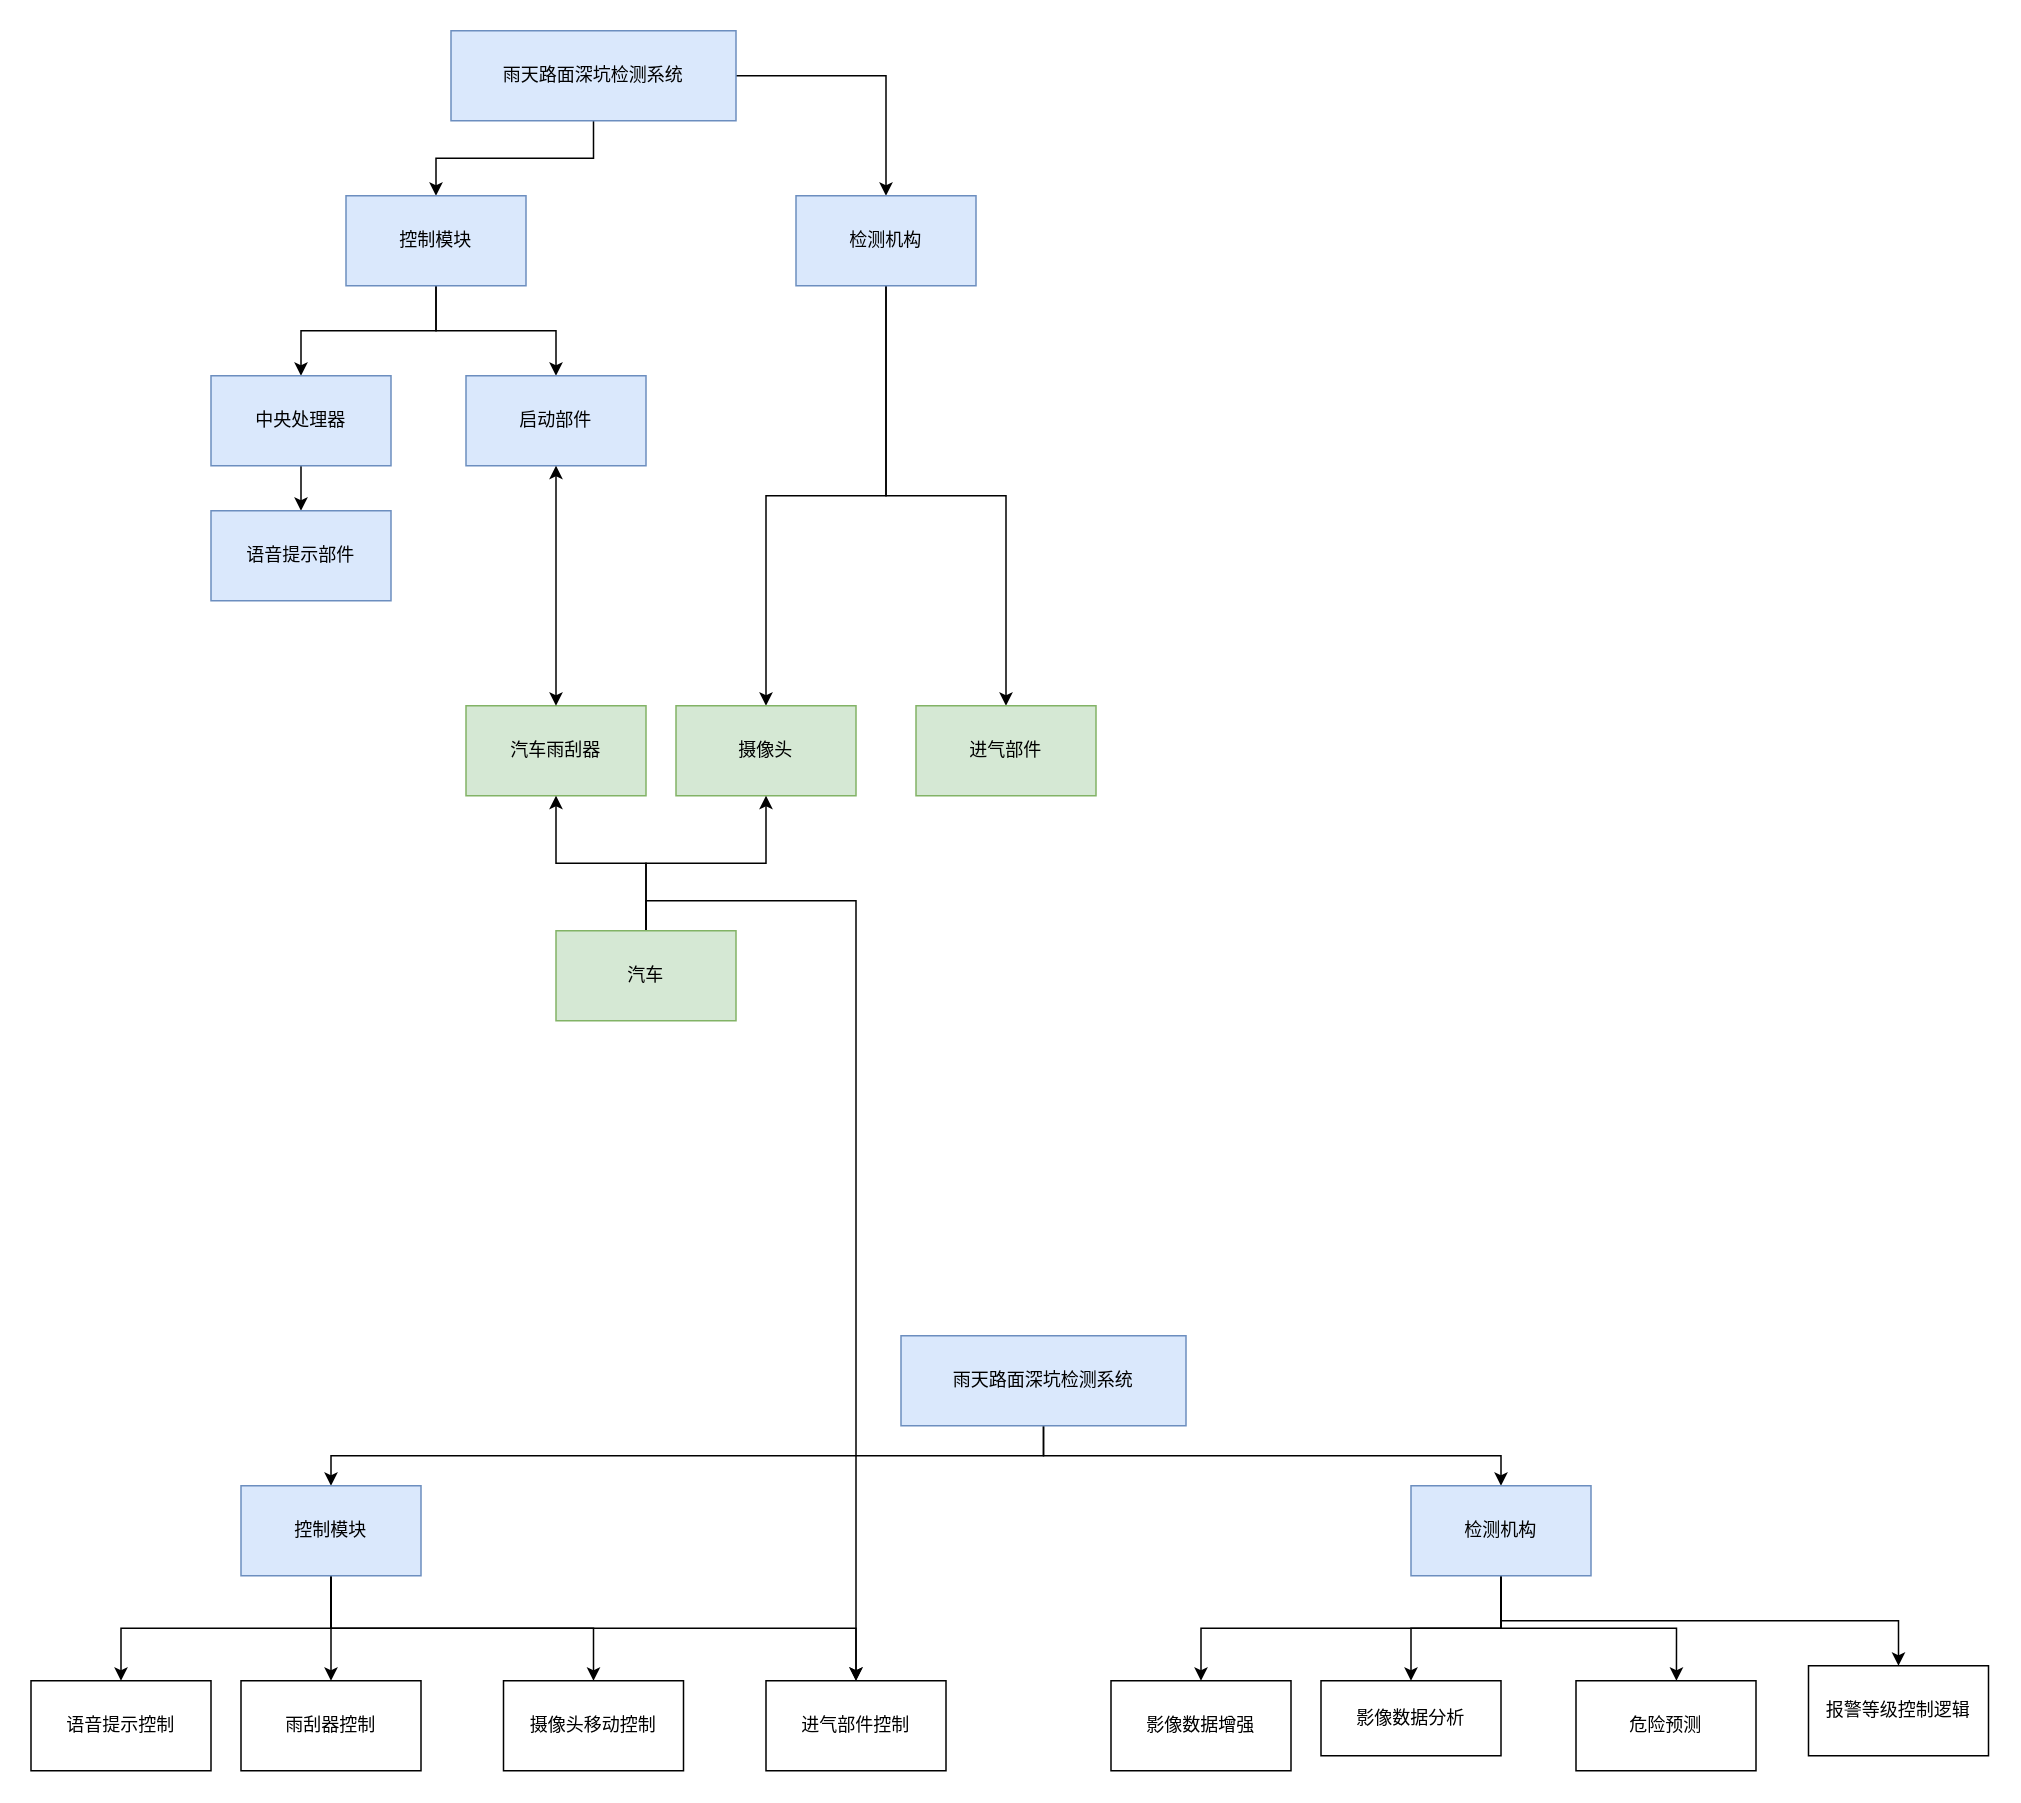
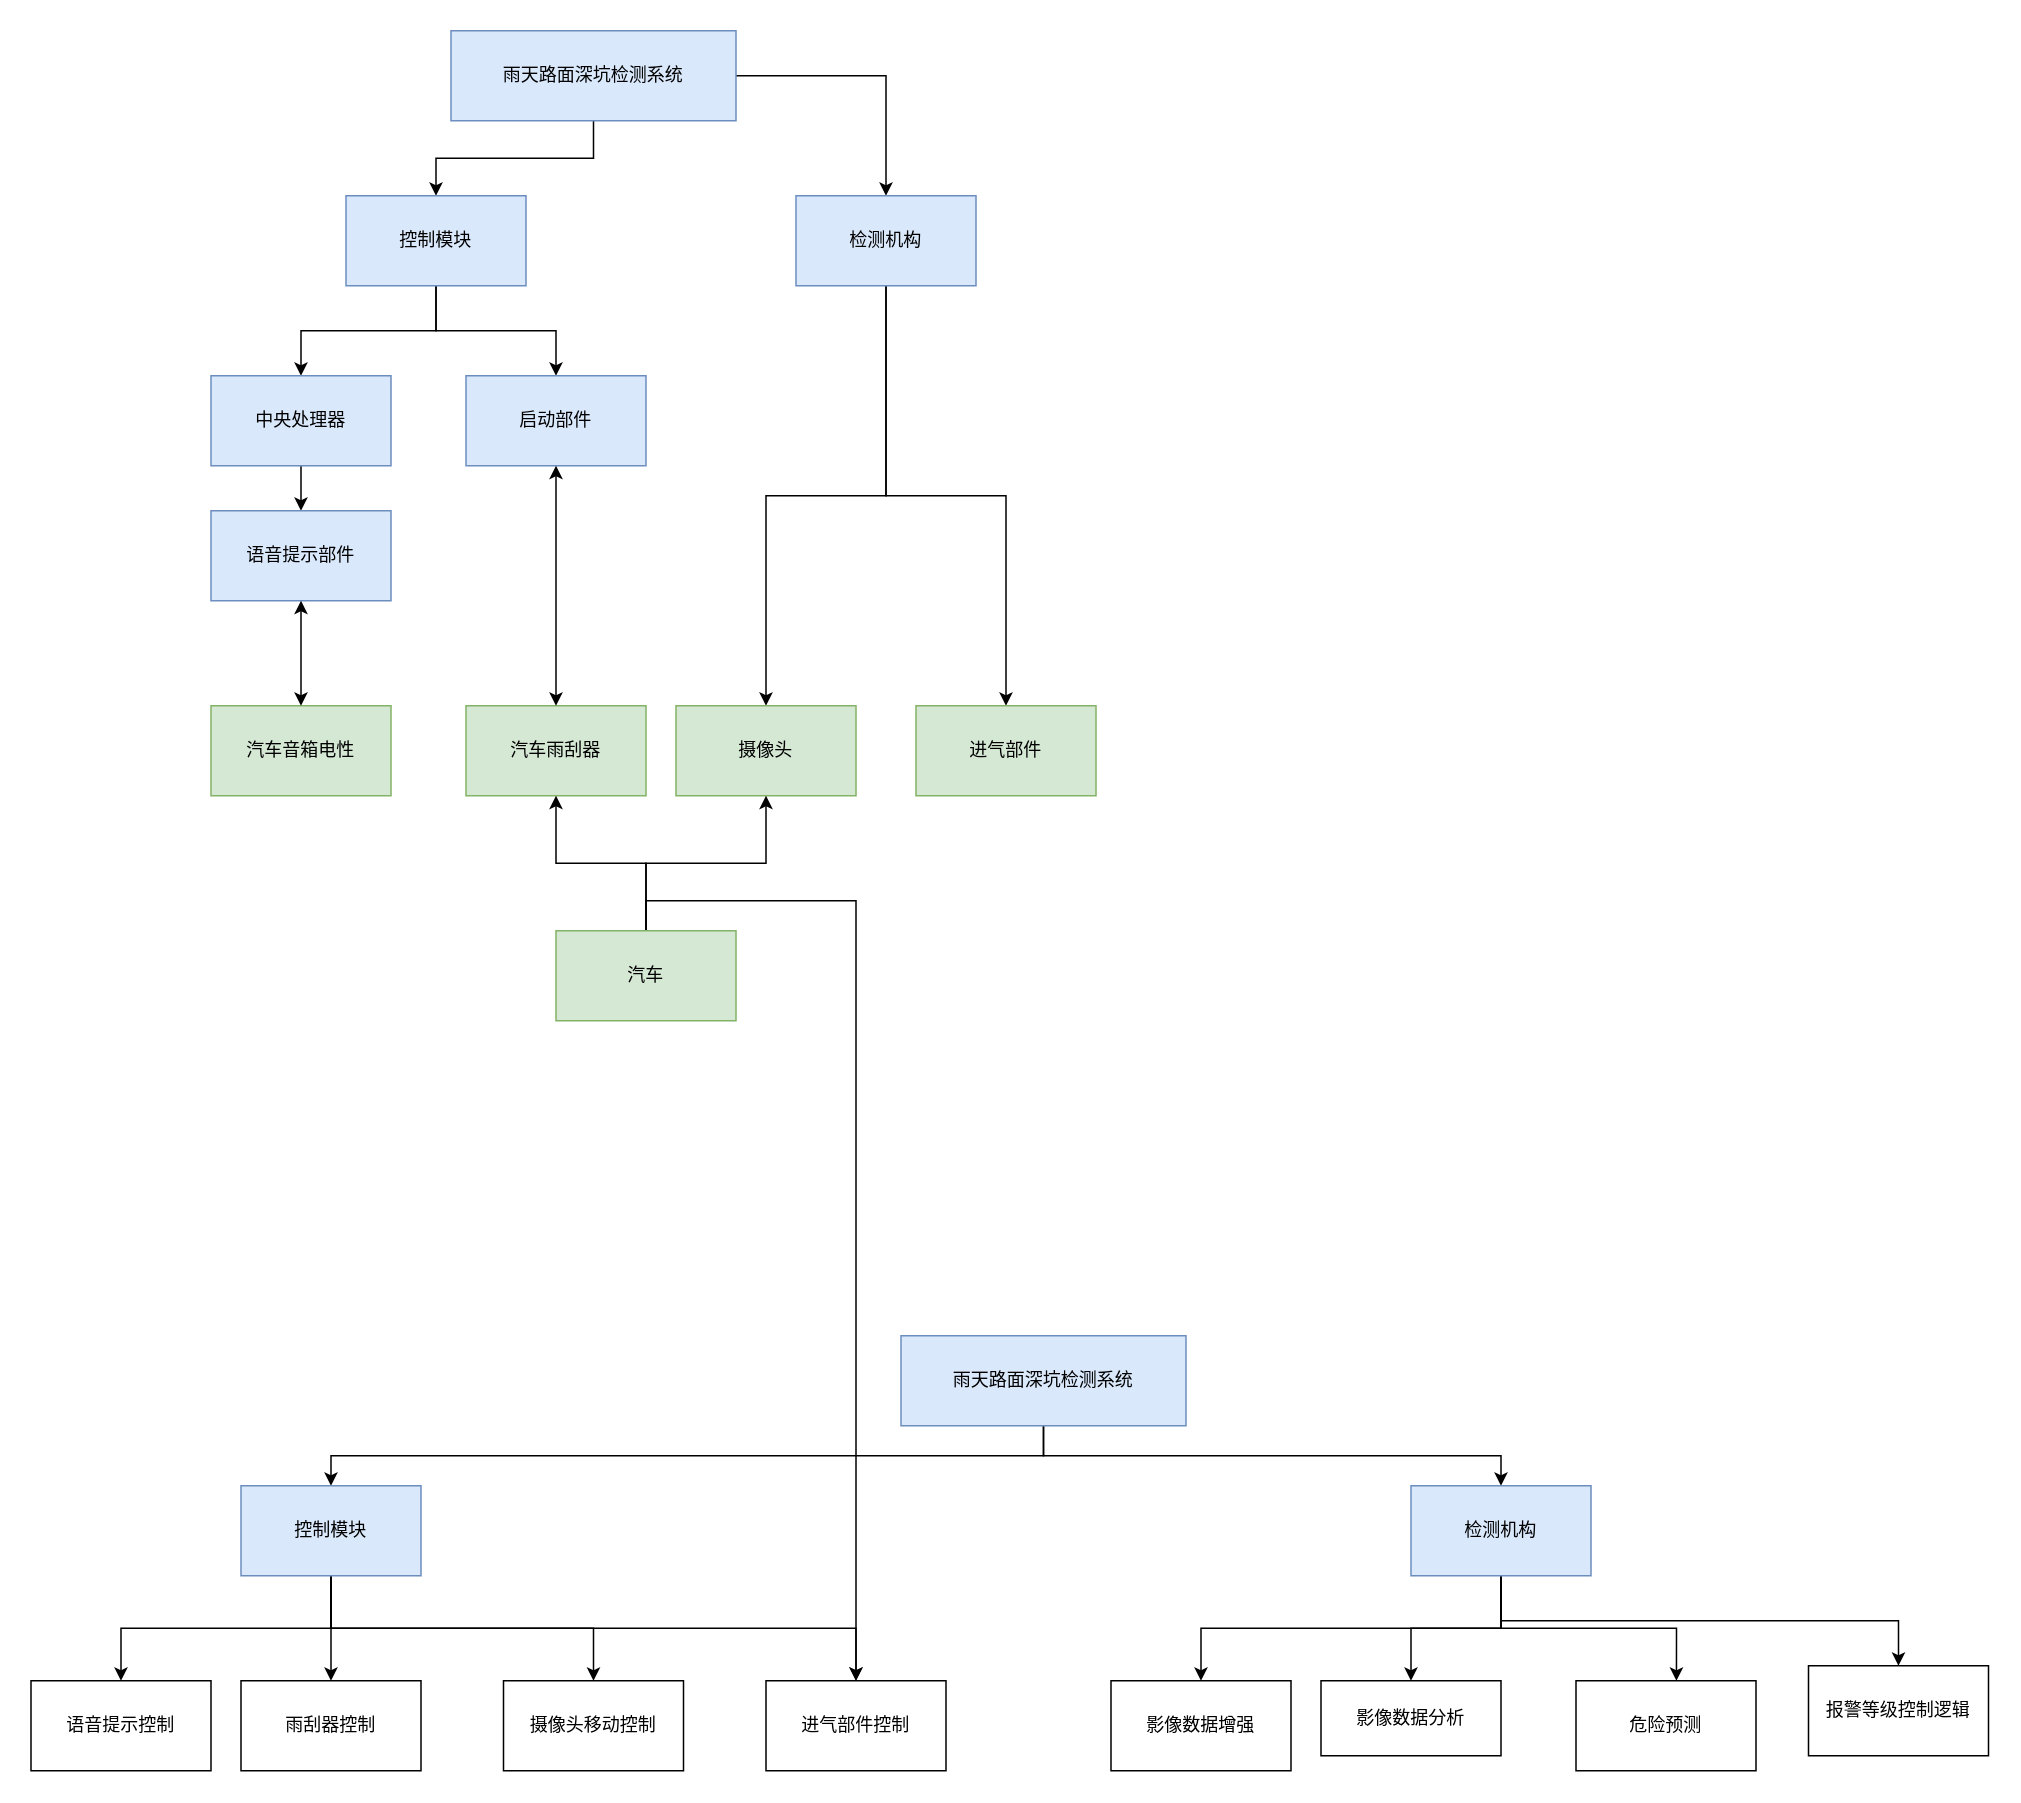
none -> (301, 654)
none -> (301, 751)
